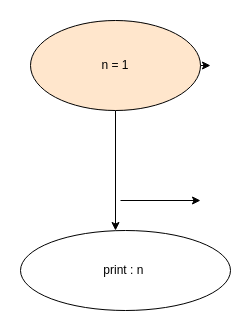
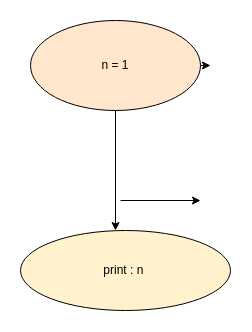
(126, 271) -> (126, 271)
